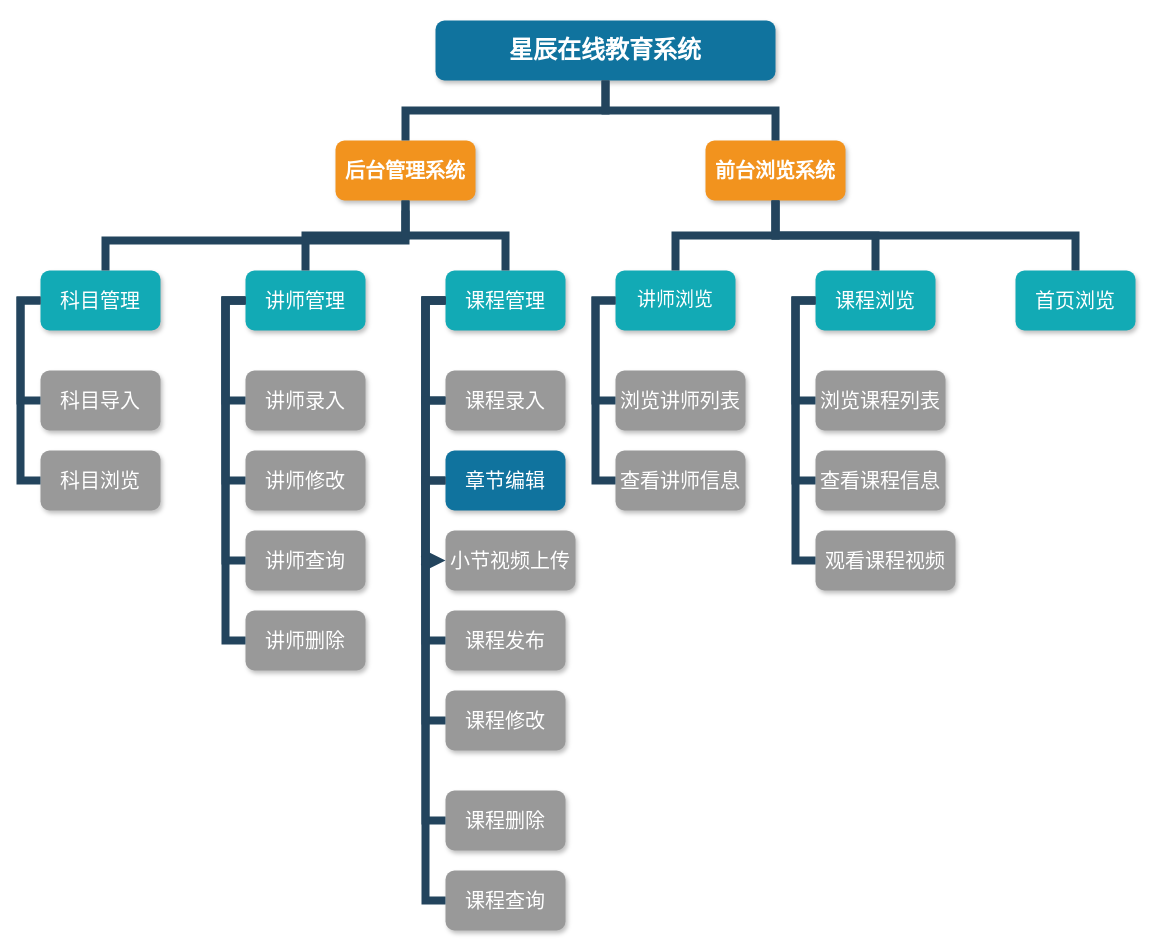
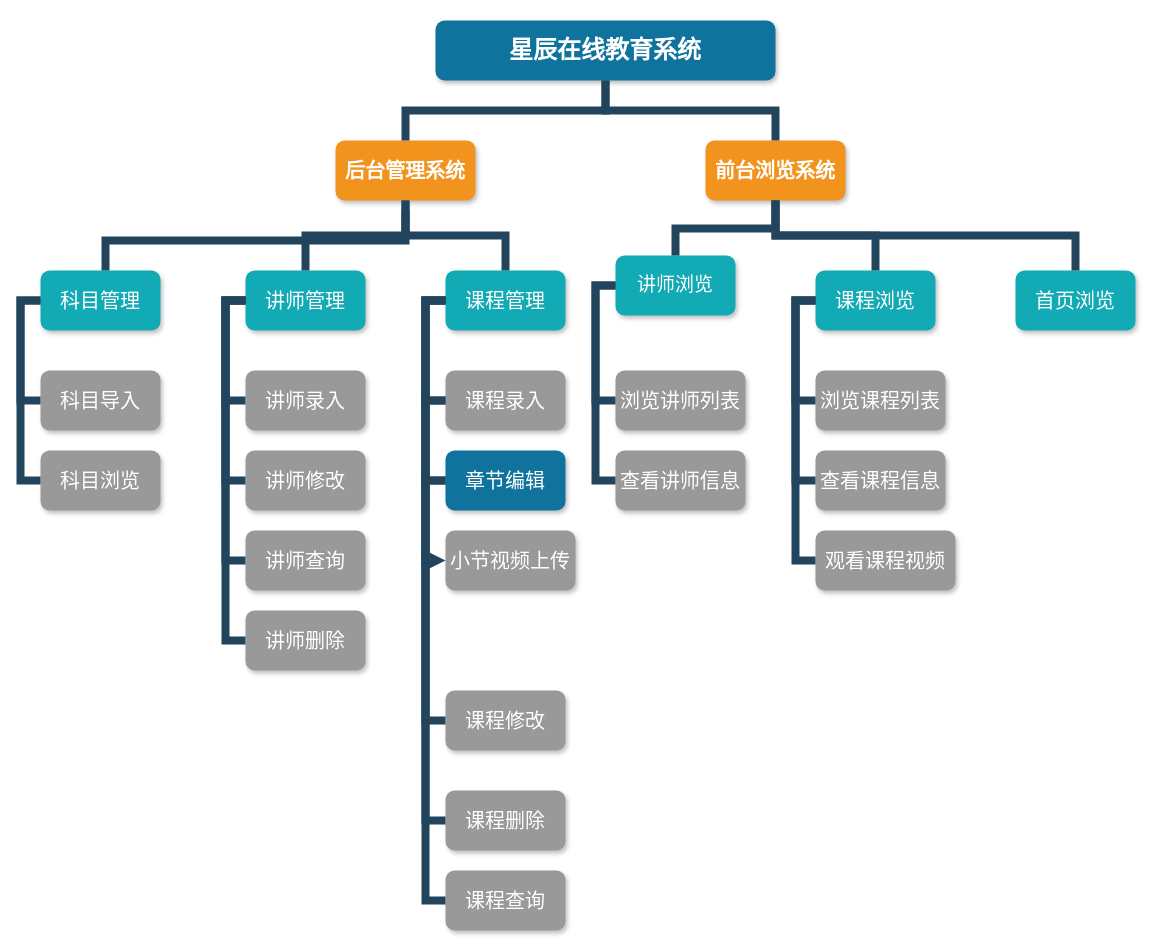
(676, 301) -> (676, 286)
(437, 641) -> none
(506, 641) -> none
